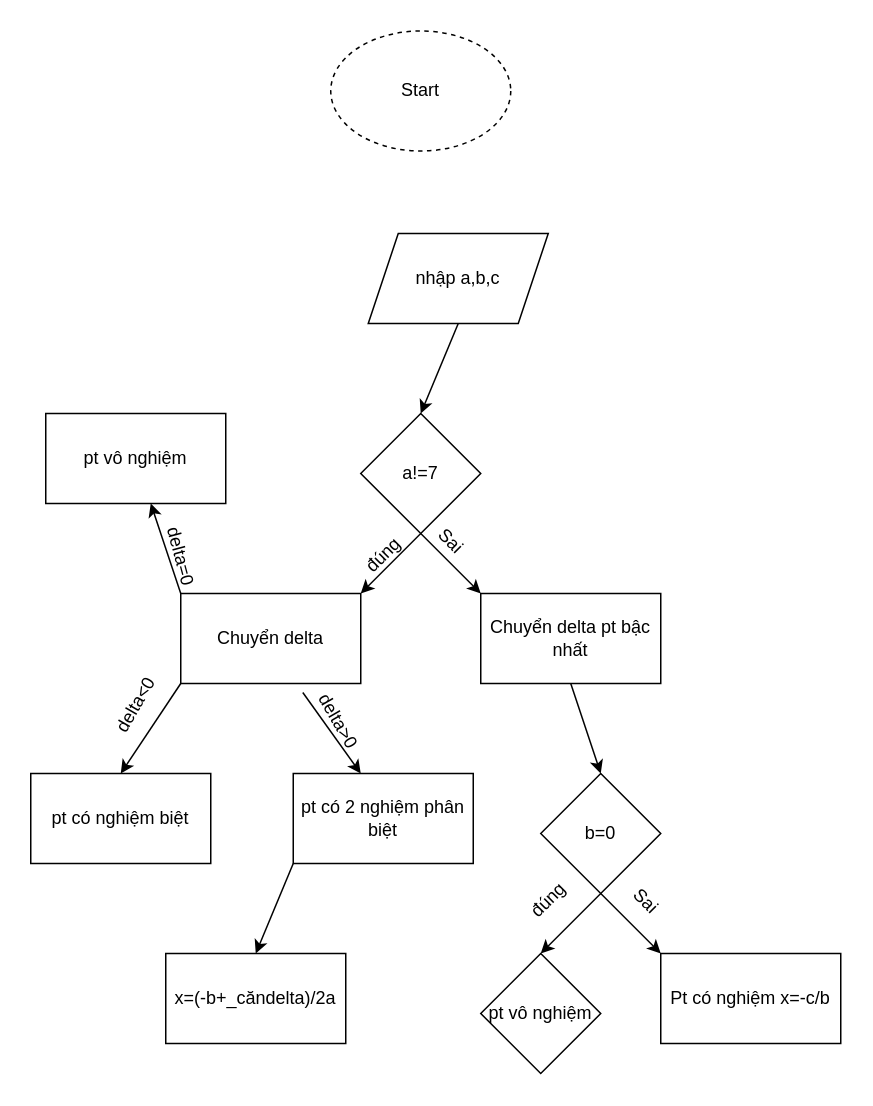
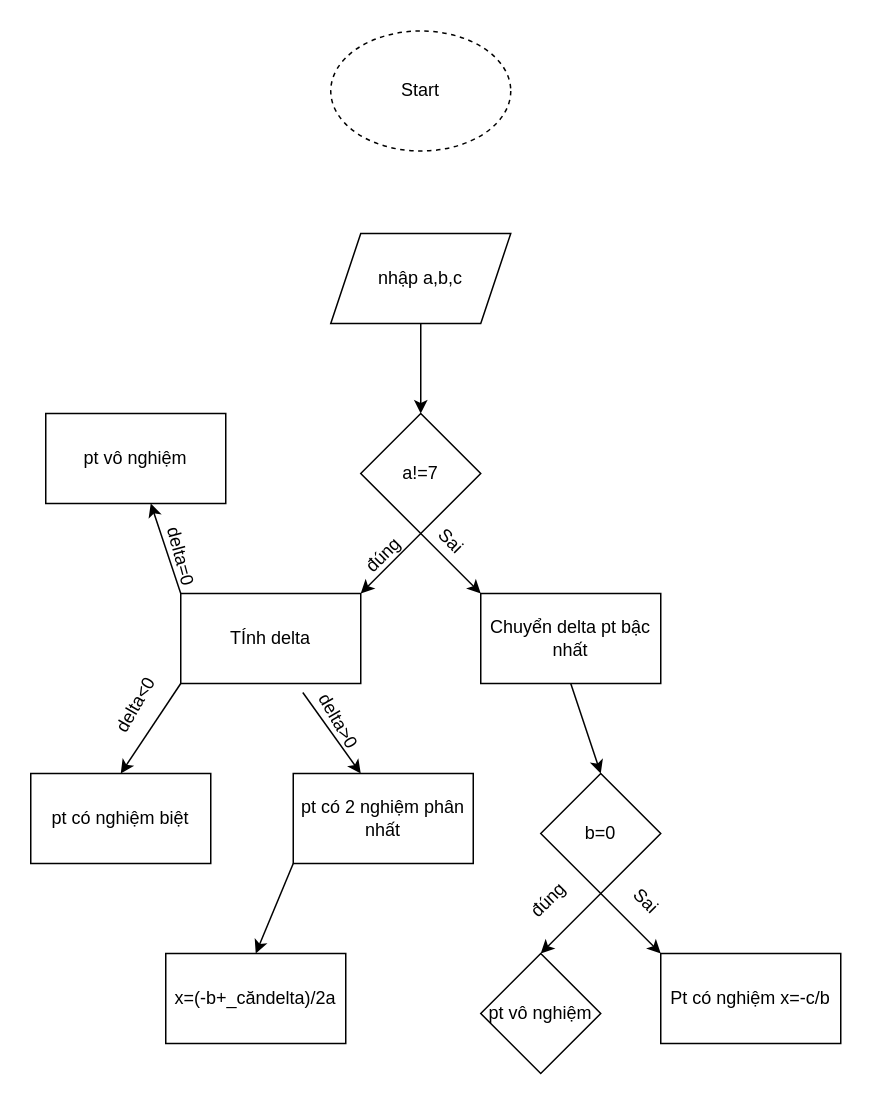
(458, 278) -> (421, 278)
(271, 638) -> (271, 638)
(383, 818) -> (383, 818)
